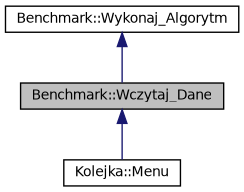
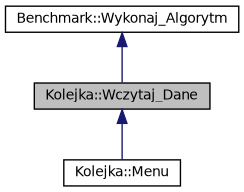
(122, 96) -> (122, 96)
